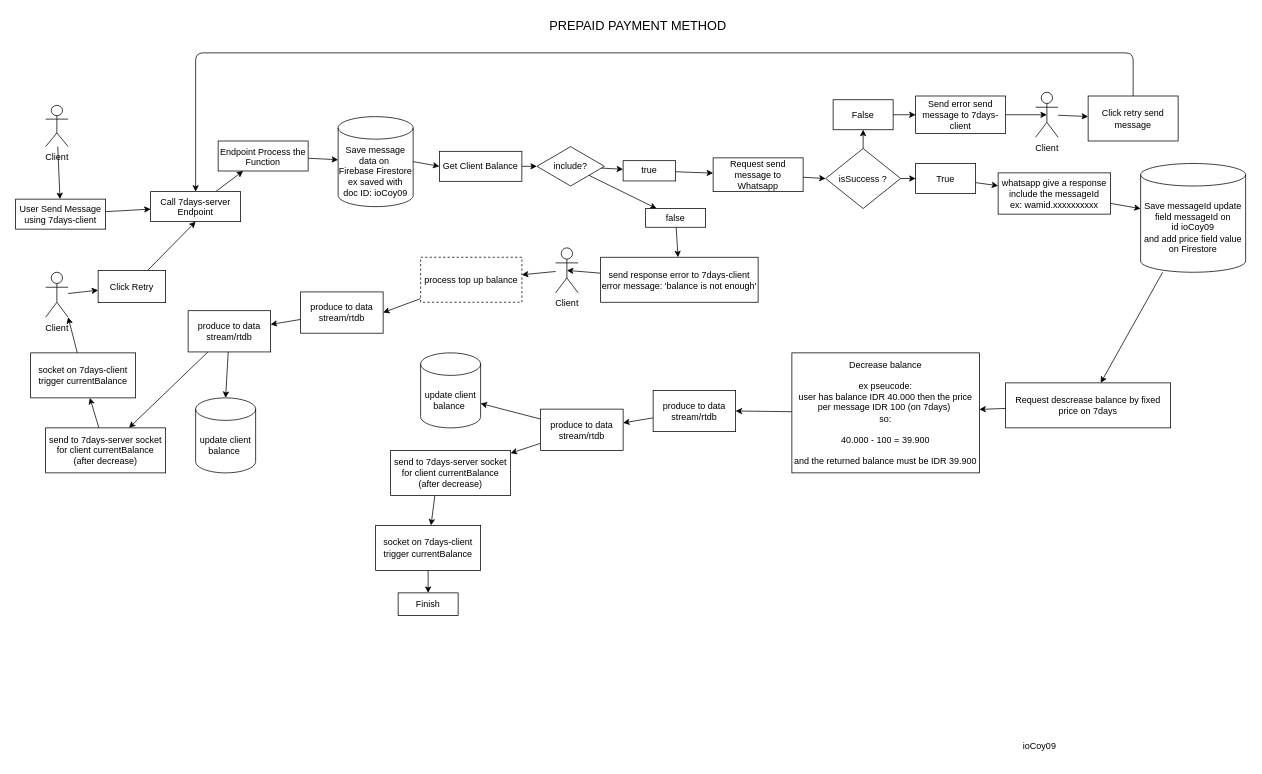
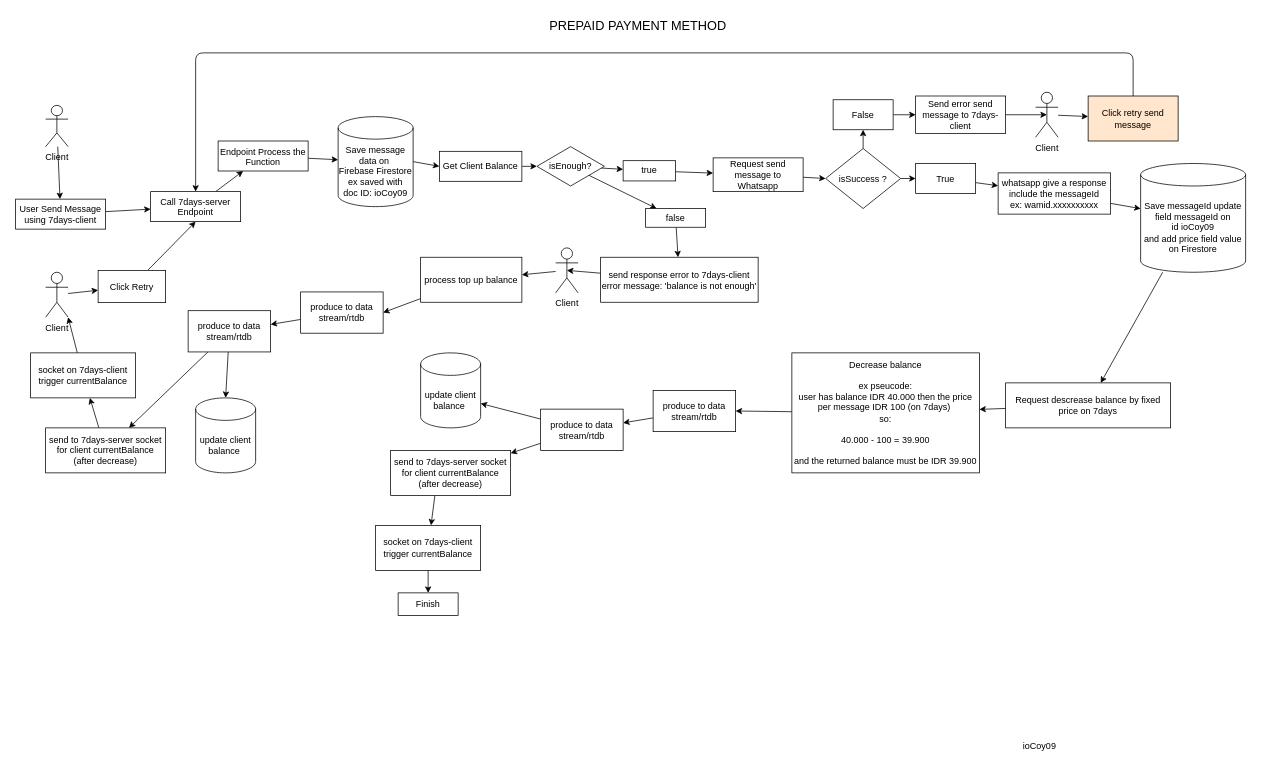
(1133, 119) -> (1133, 119)
(570, 166) -> (570, 166)
(471, 280) -> (471, 280)
